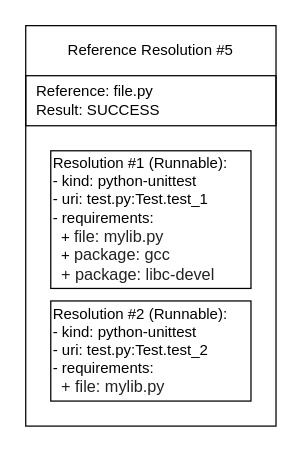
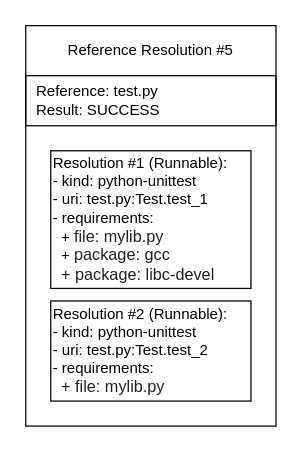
(94, 101) -> (98, 101)
